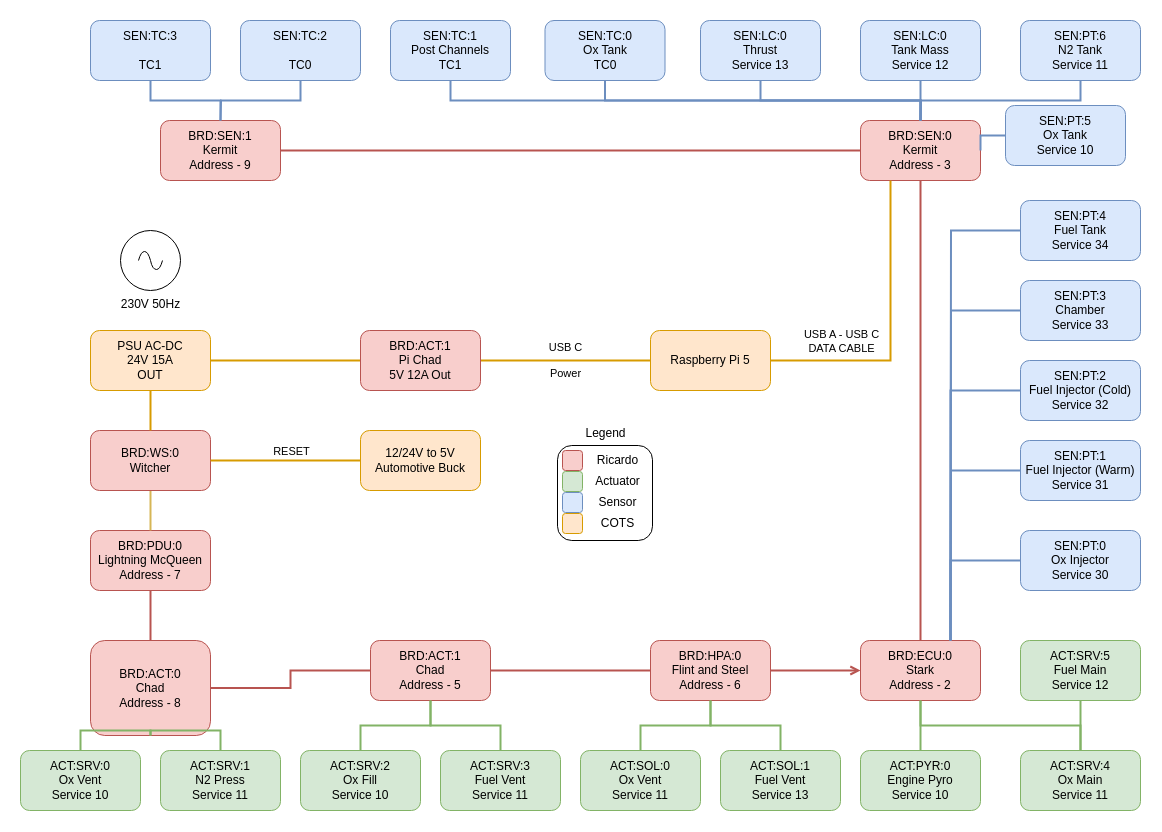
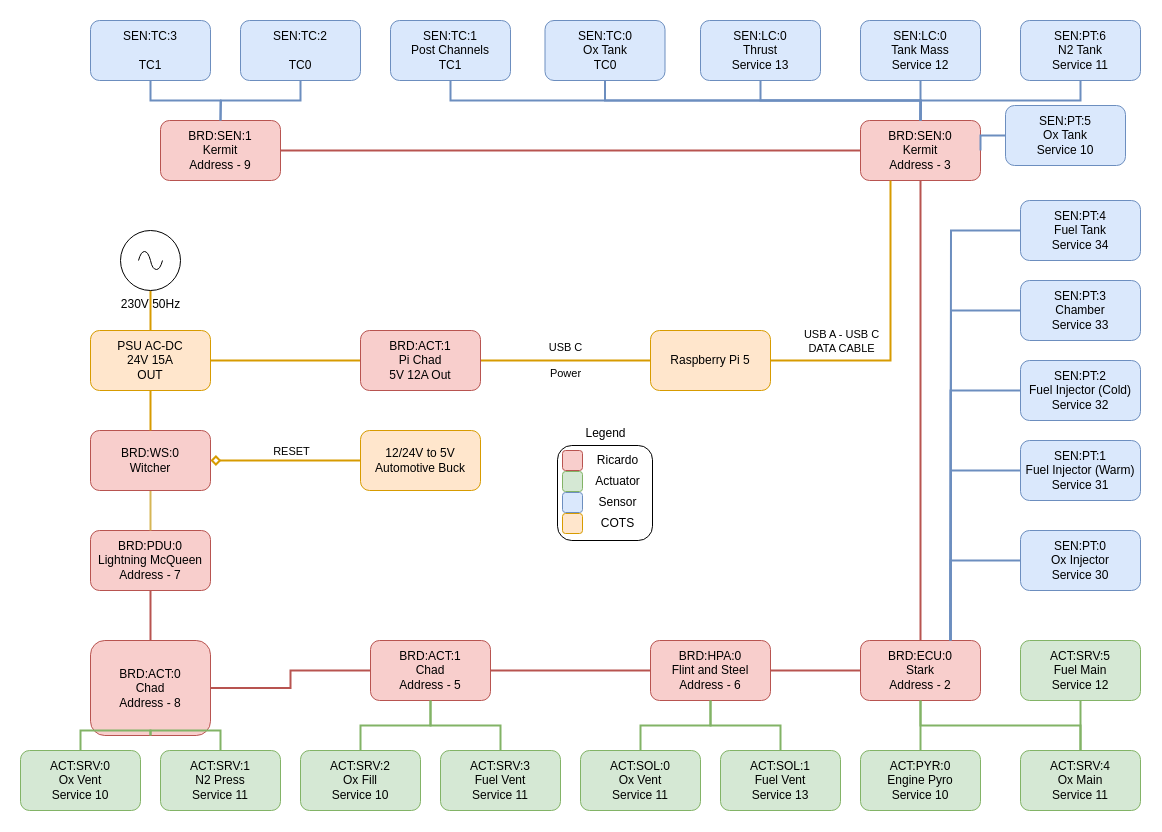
none -> (151, 311)
(216, 461) -> (220, 461)
(853, 671) -> (854, 671)
